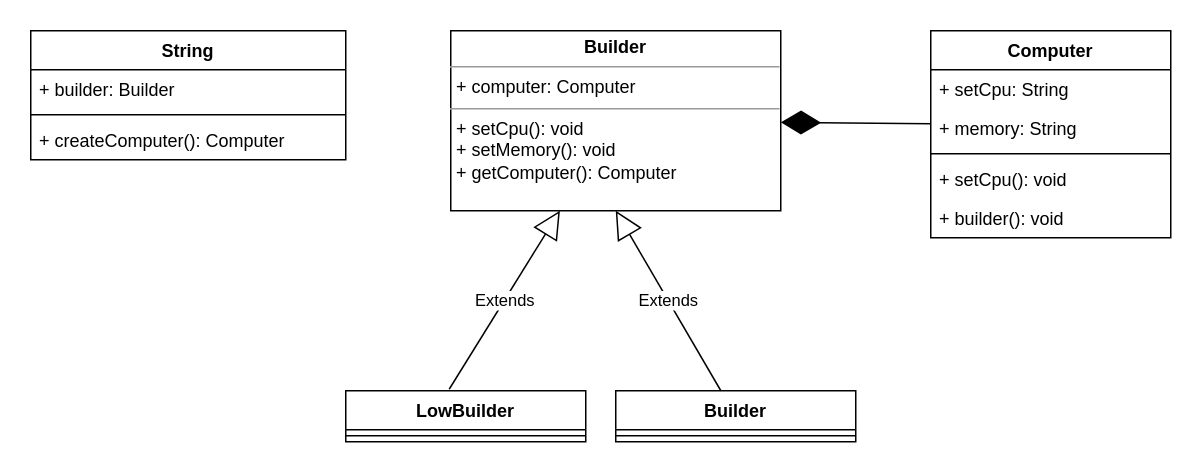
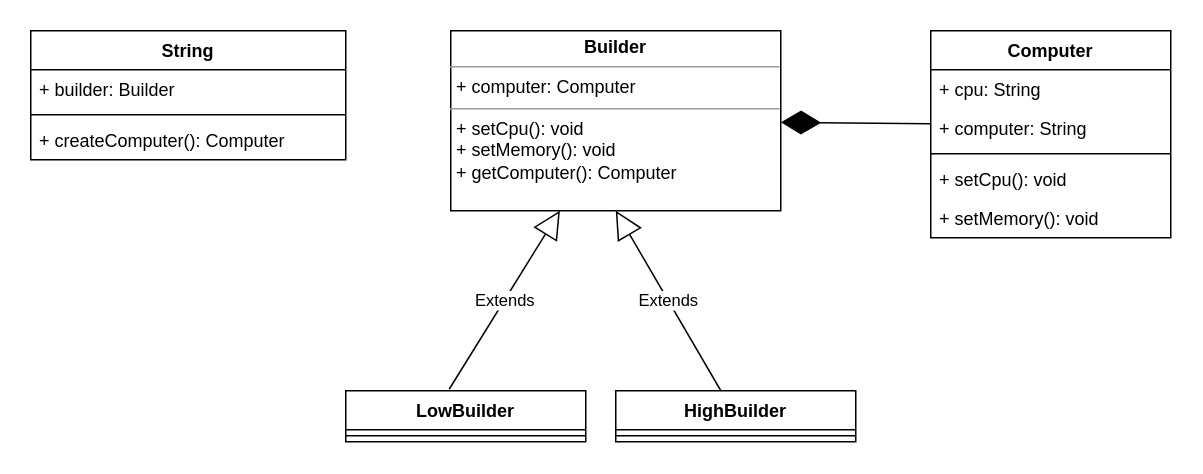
(1010, 90) -> (995, 90)
(1010, 129) -> (1020, 129)
(1011, 219) -> (1025, 219)
(735, 411) -> (735, 411)
